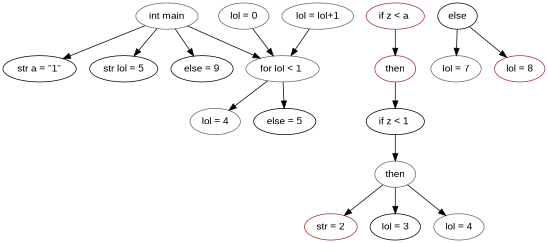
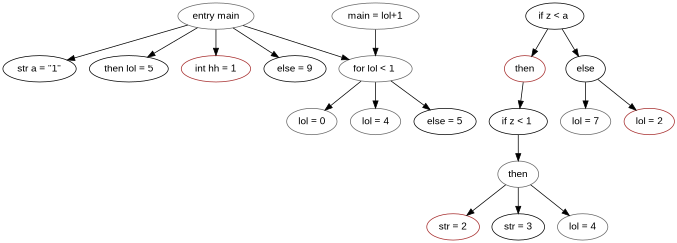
(167, 16) -> (216, 16)
(318, 16) -> (376, 16)
(395, 16) -> (555, 16)
(261, 39) -> (346, 93)
none -> (568, 39)
(124, 69) -> (129, 69)
none -> (216, 69)
(520, 69) -> (649, 122)
(395, 227) -> (518, 227)
